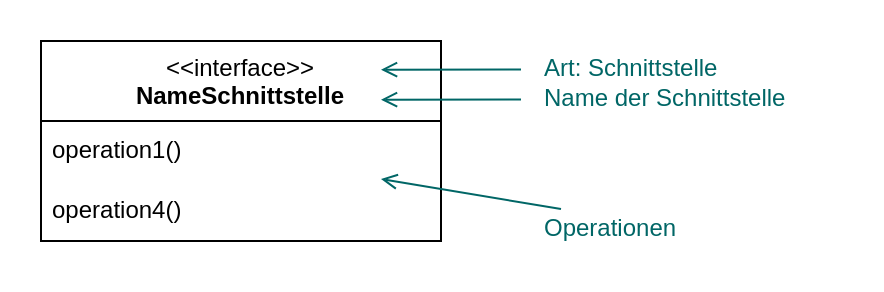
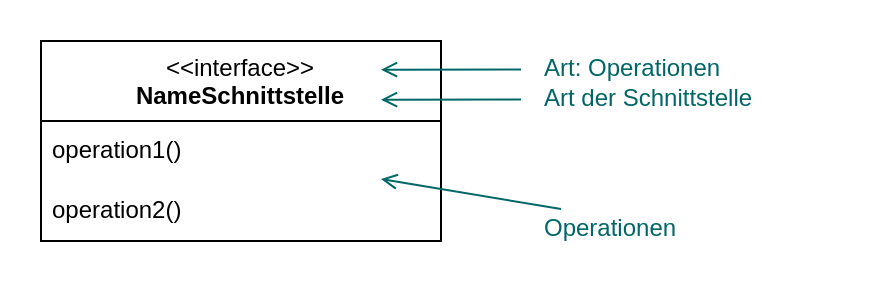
(650, 69) -> (643, 69)
(677, 99) -> (671, 99)
(131, 211) -> (131, 211)
